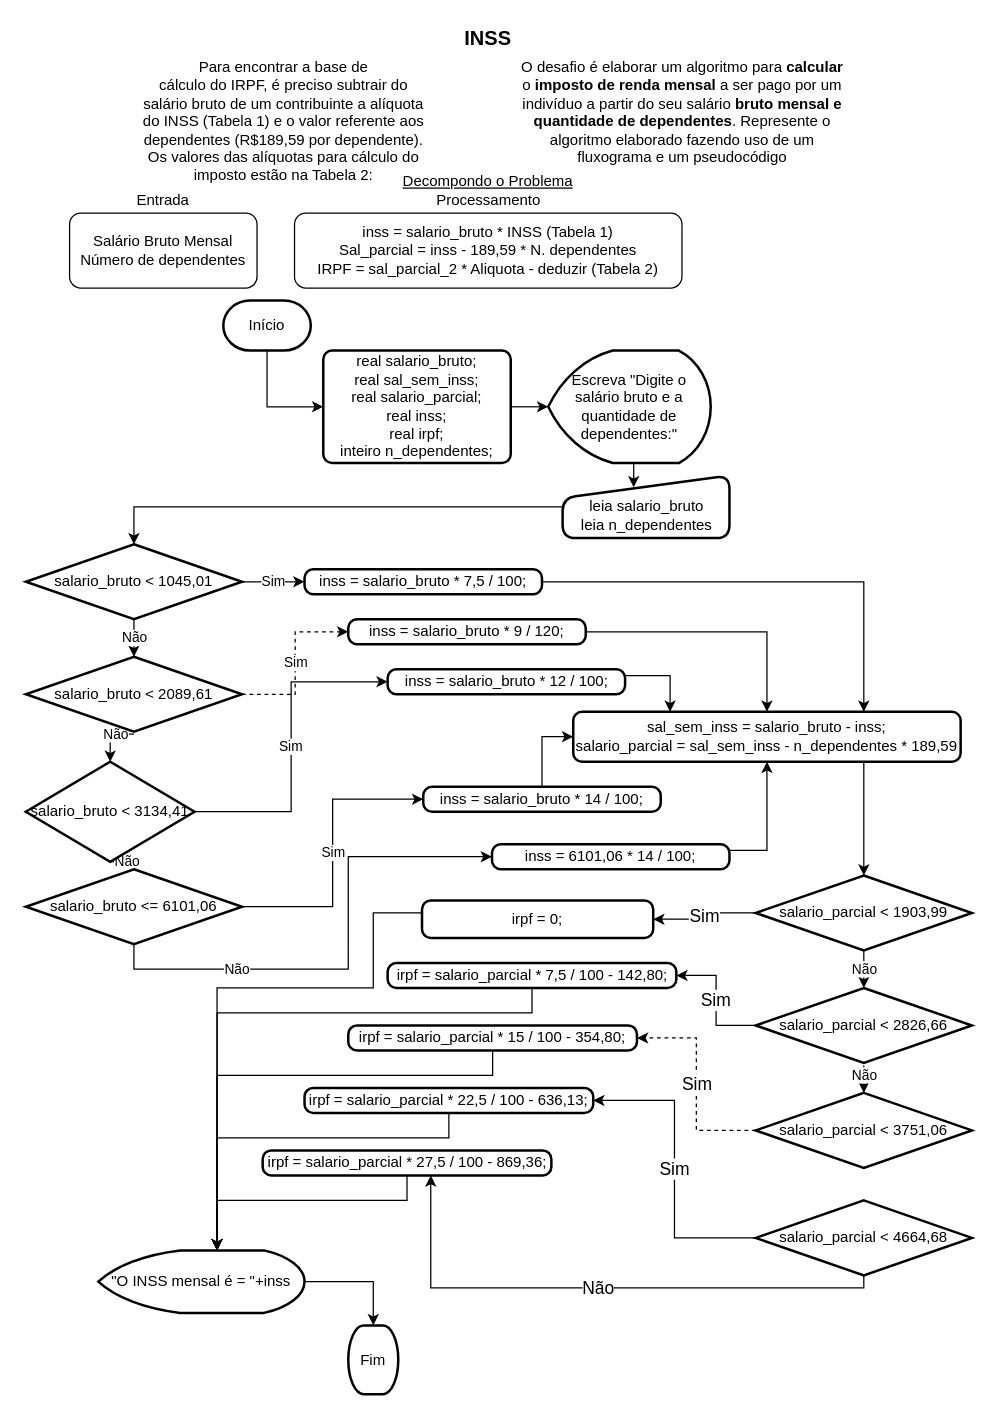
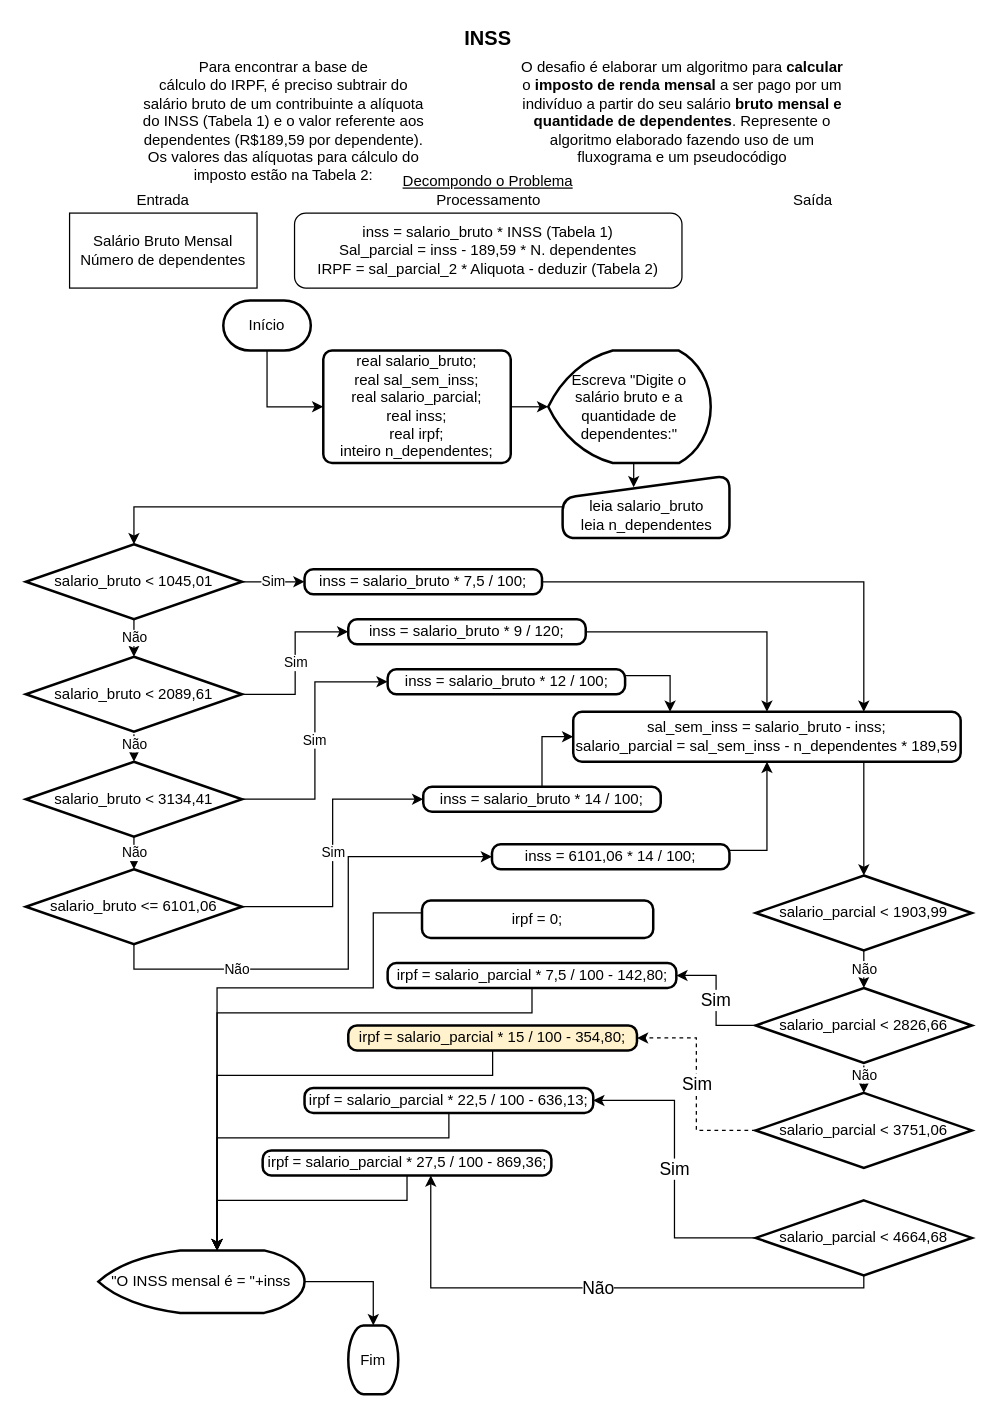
none -> (813, 201)
(163, 251) -> (163, 251)
(281, 694) -> (281, 694)
(110, 812) -> (134, 799)
(704, 913) -> none
(493, 1038) -> (493, 1038)
